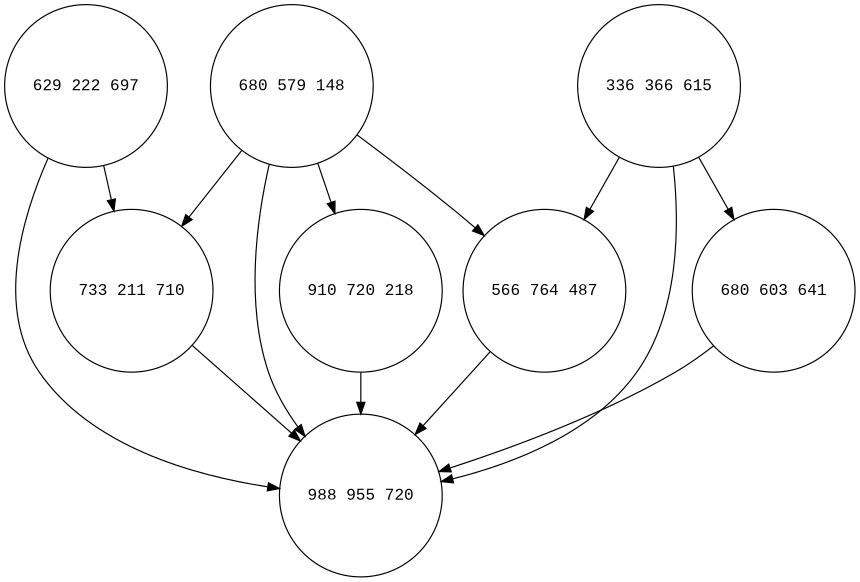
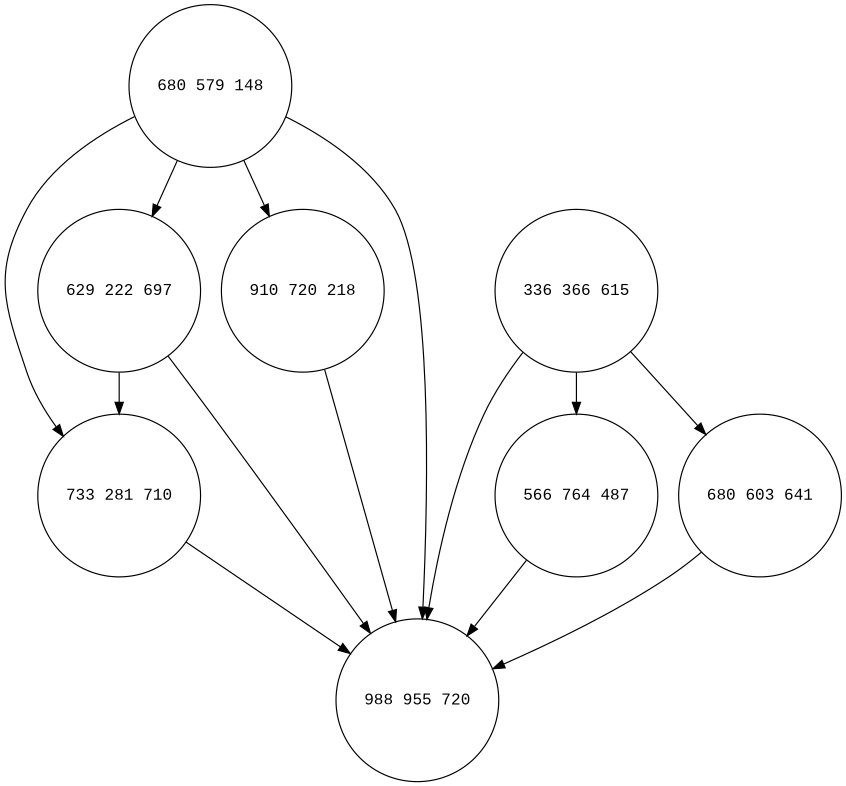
(417, 180) -> (167, 183)
(132, 291) -> (119, 496)
